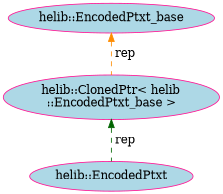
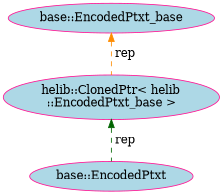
(111, 18) -> (111, 18)
(111, 176) -> (111, 176)
